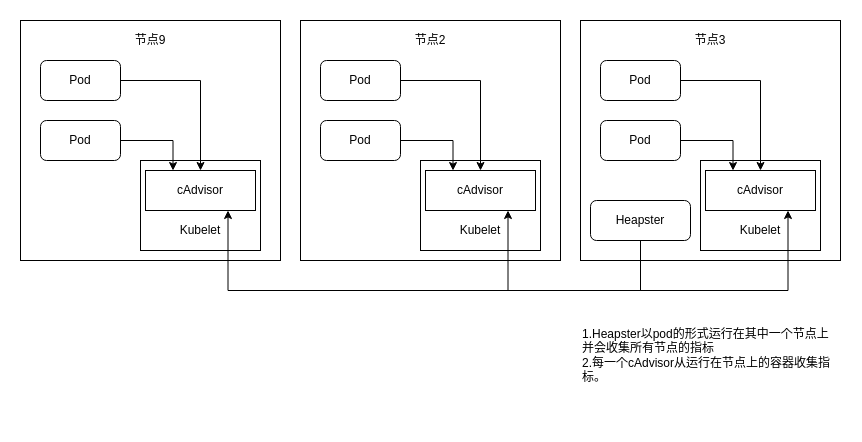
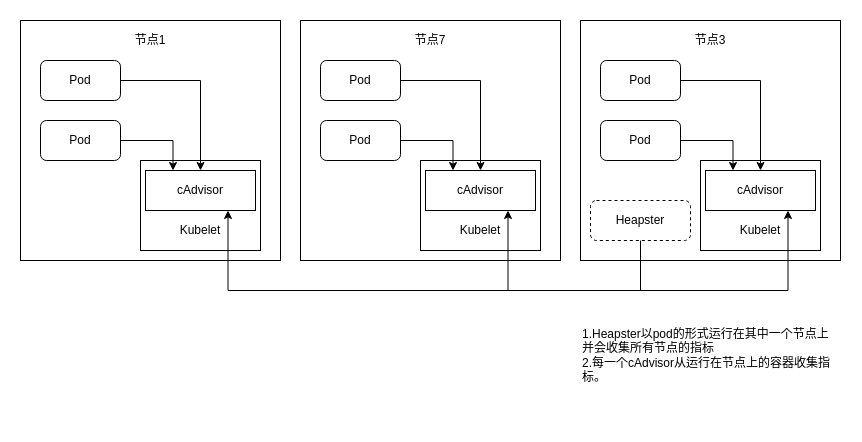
(151, 41) -> (151, 41)
(431, 41) -> (431, 41)
(641, 221) -> (641, 221)
